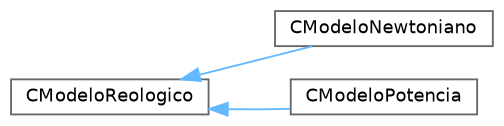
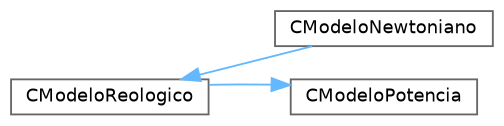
(259, 109) -> (240, 84)
